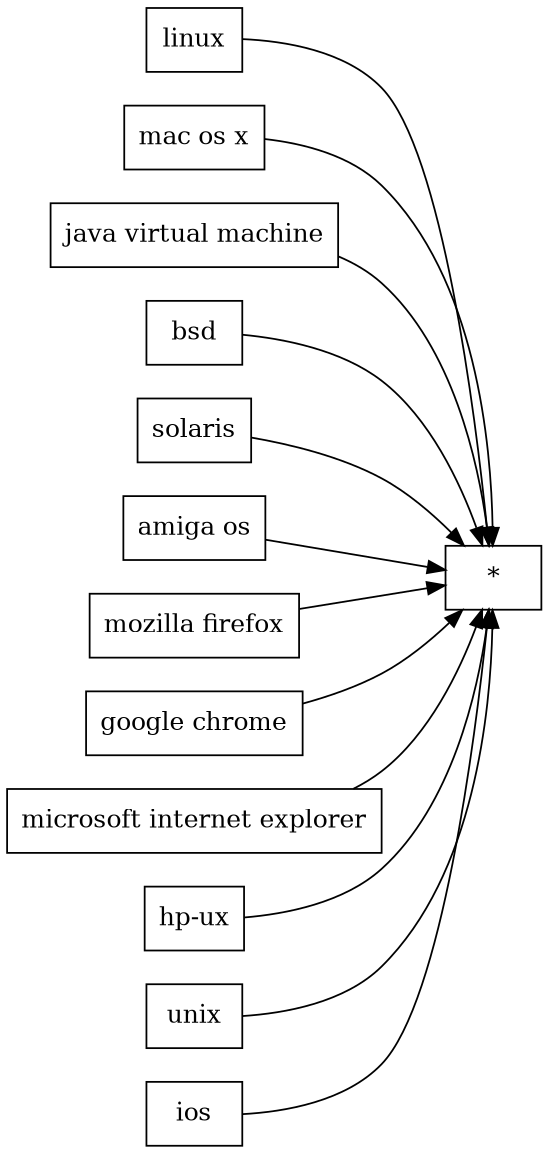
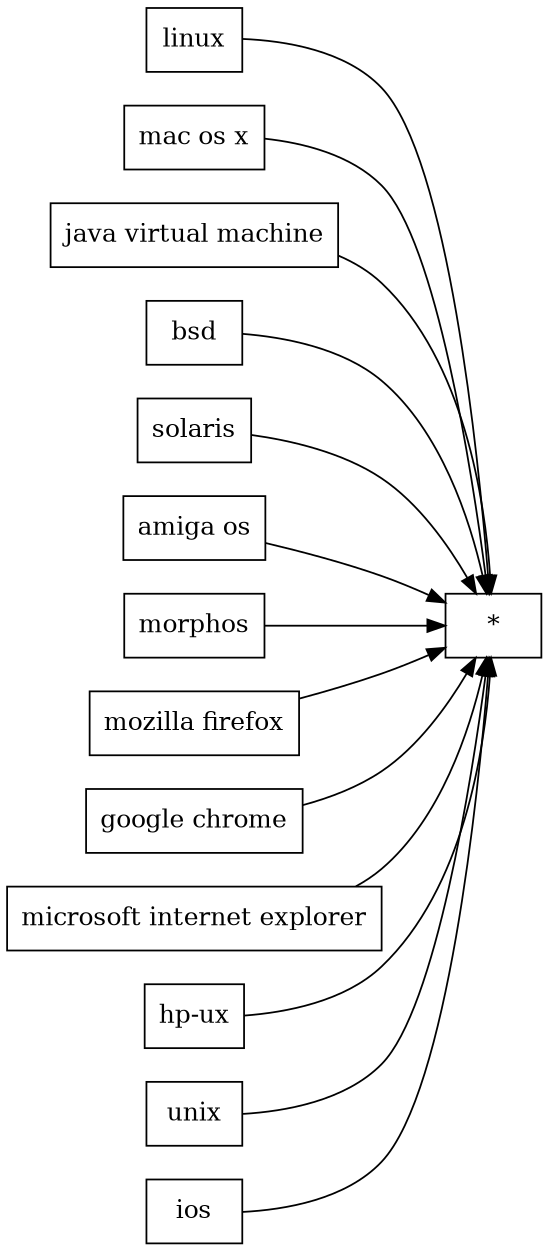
none -> (194, 626)
